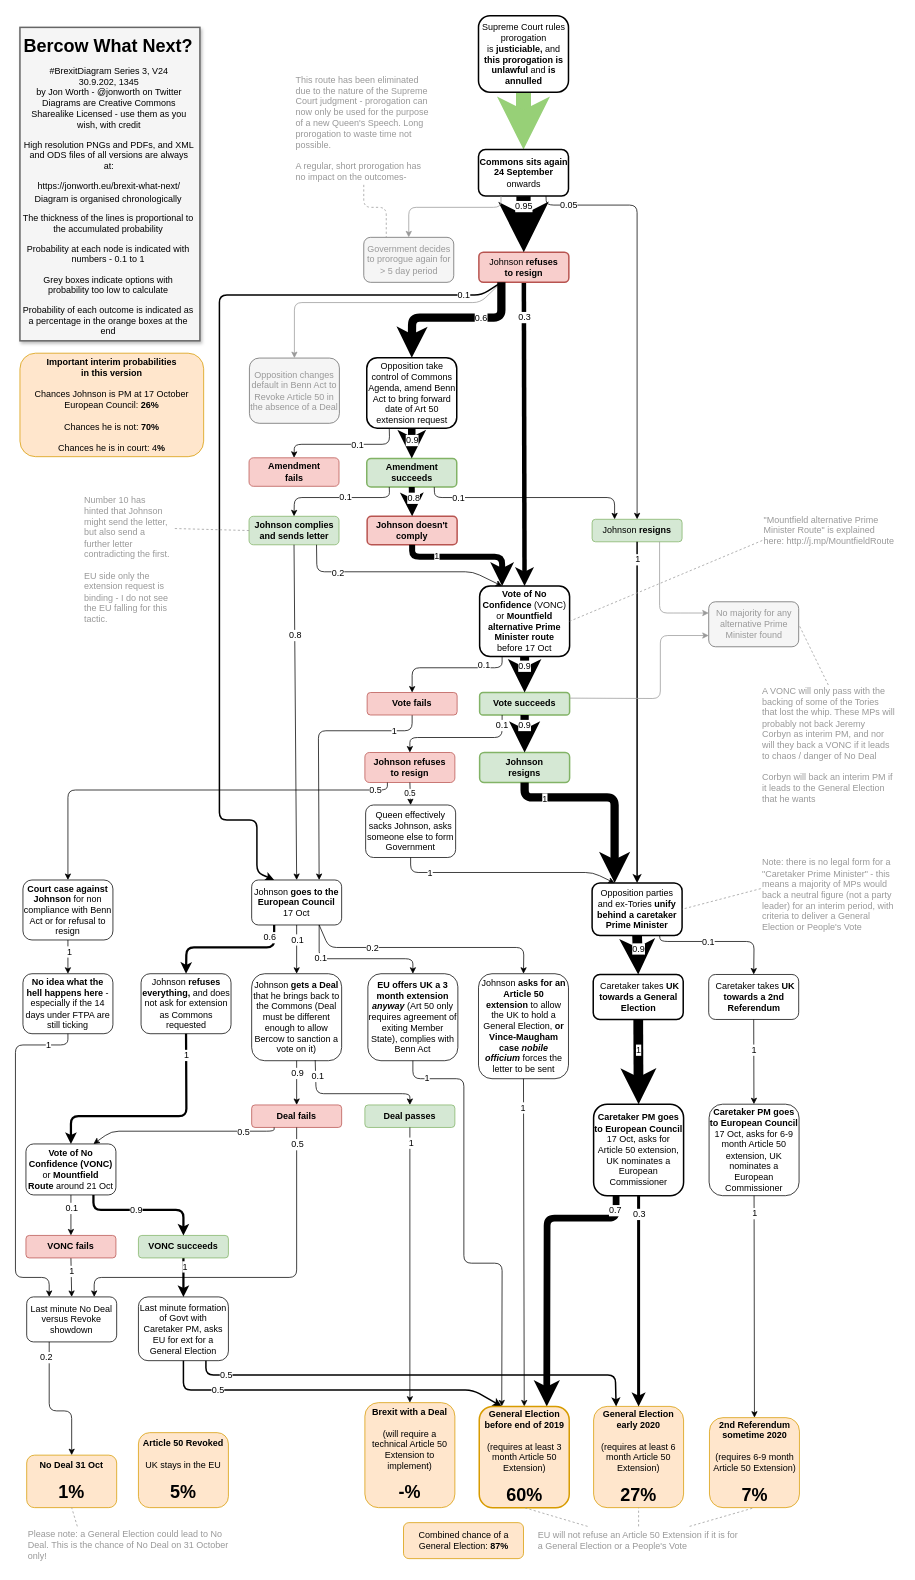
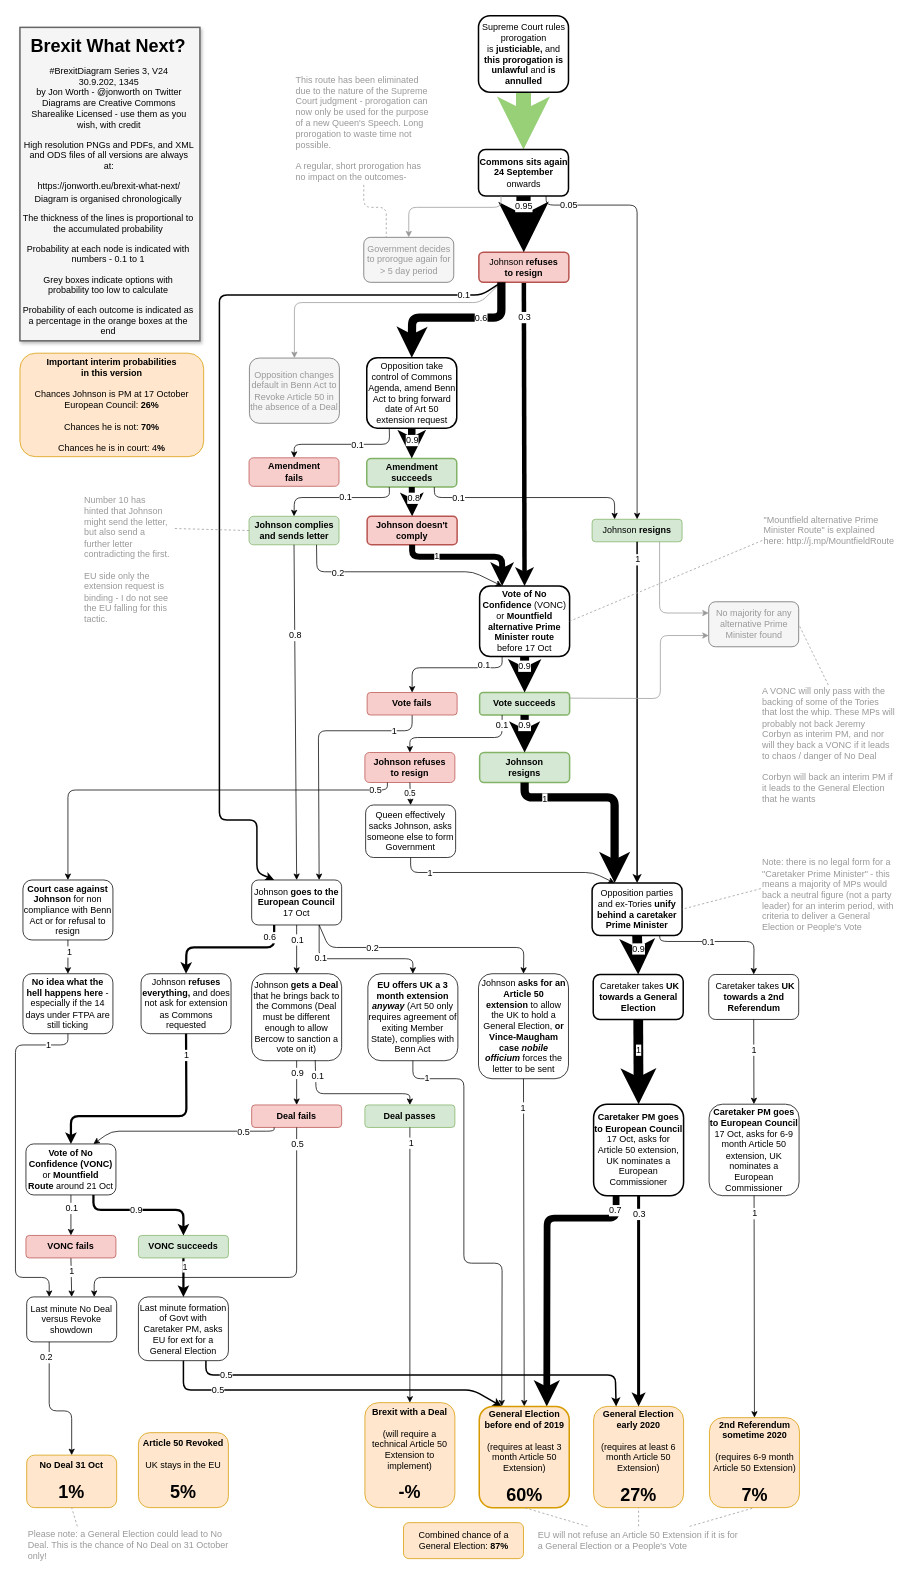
(108, 46) -> (108, 46)
